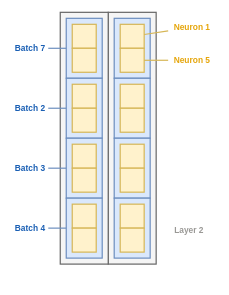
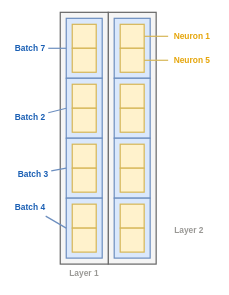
(192, 27) -> (192, 36)
(30, 108) -> (30, 117)
(30, 168) -> (33, 174)
(30, 228) -> (30, 207)
none -> (84, 273)
